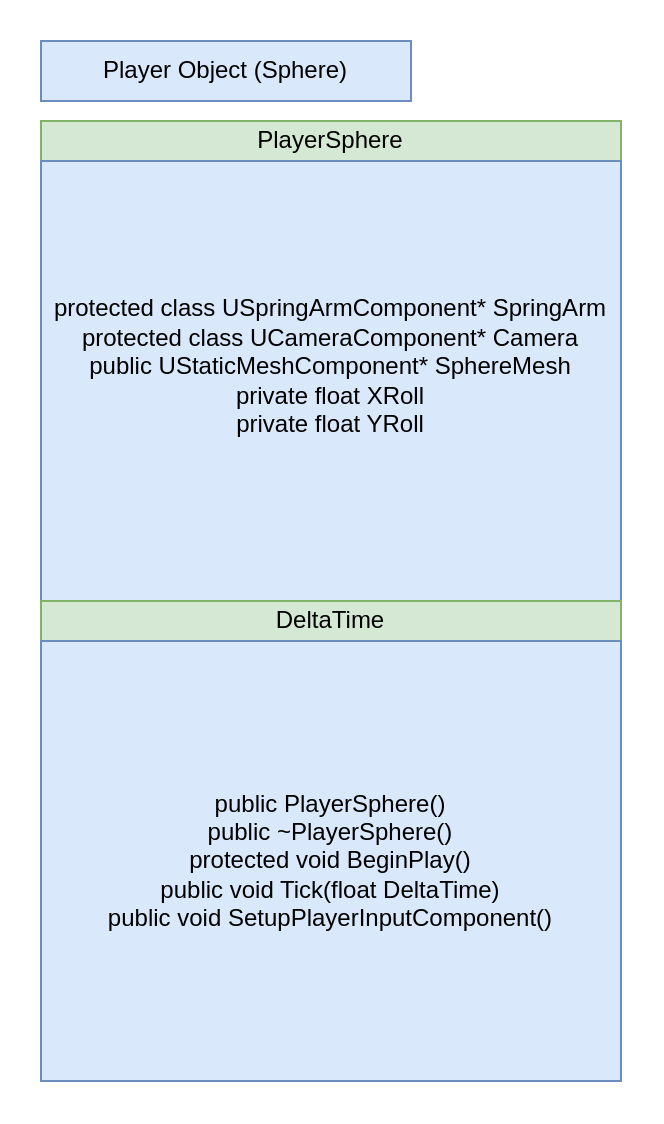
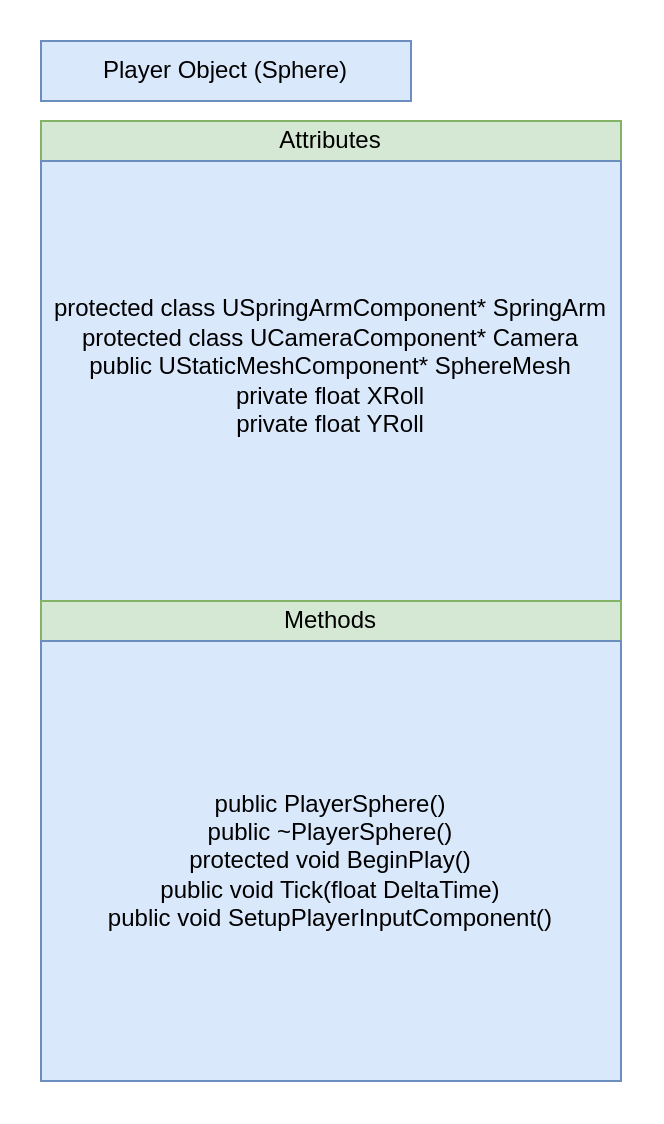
(331, 141) -> (331, 141)
(331, 621) -> (331, 621)
